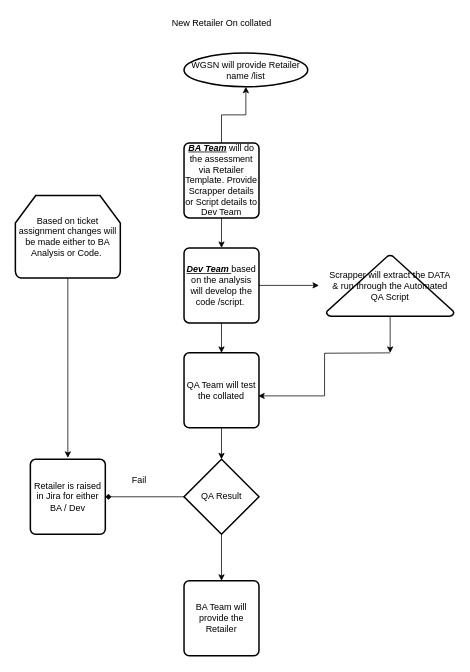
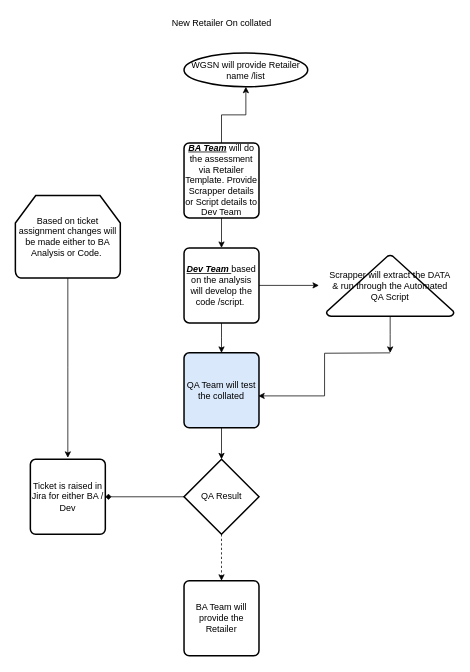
(222, 390) -> (222, 390)
(139, 480) -> none
(68, 497) -> (68, 497)
(222, 556) -> (222, 556)
